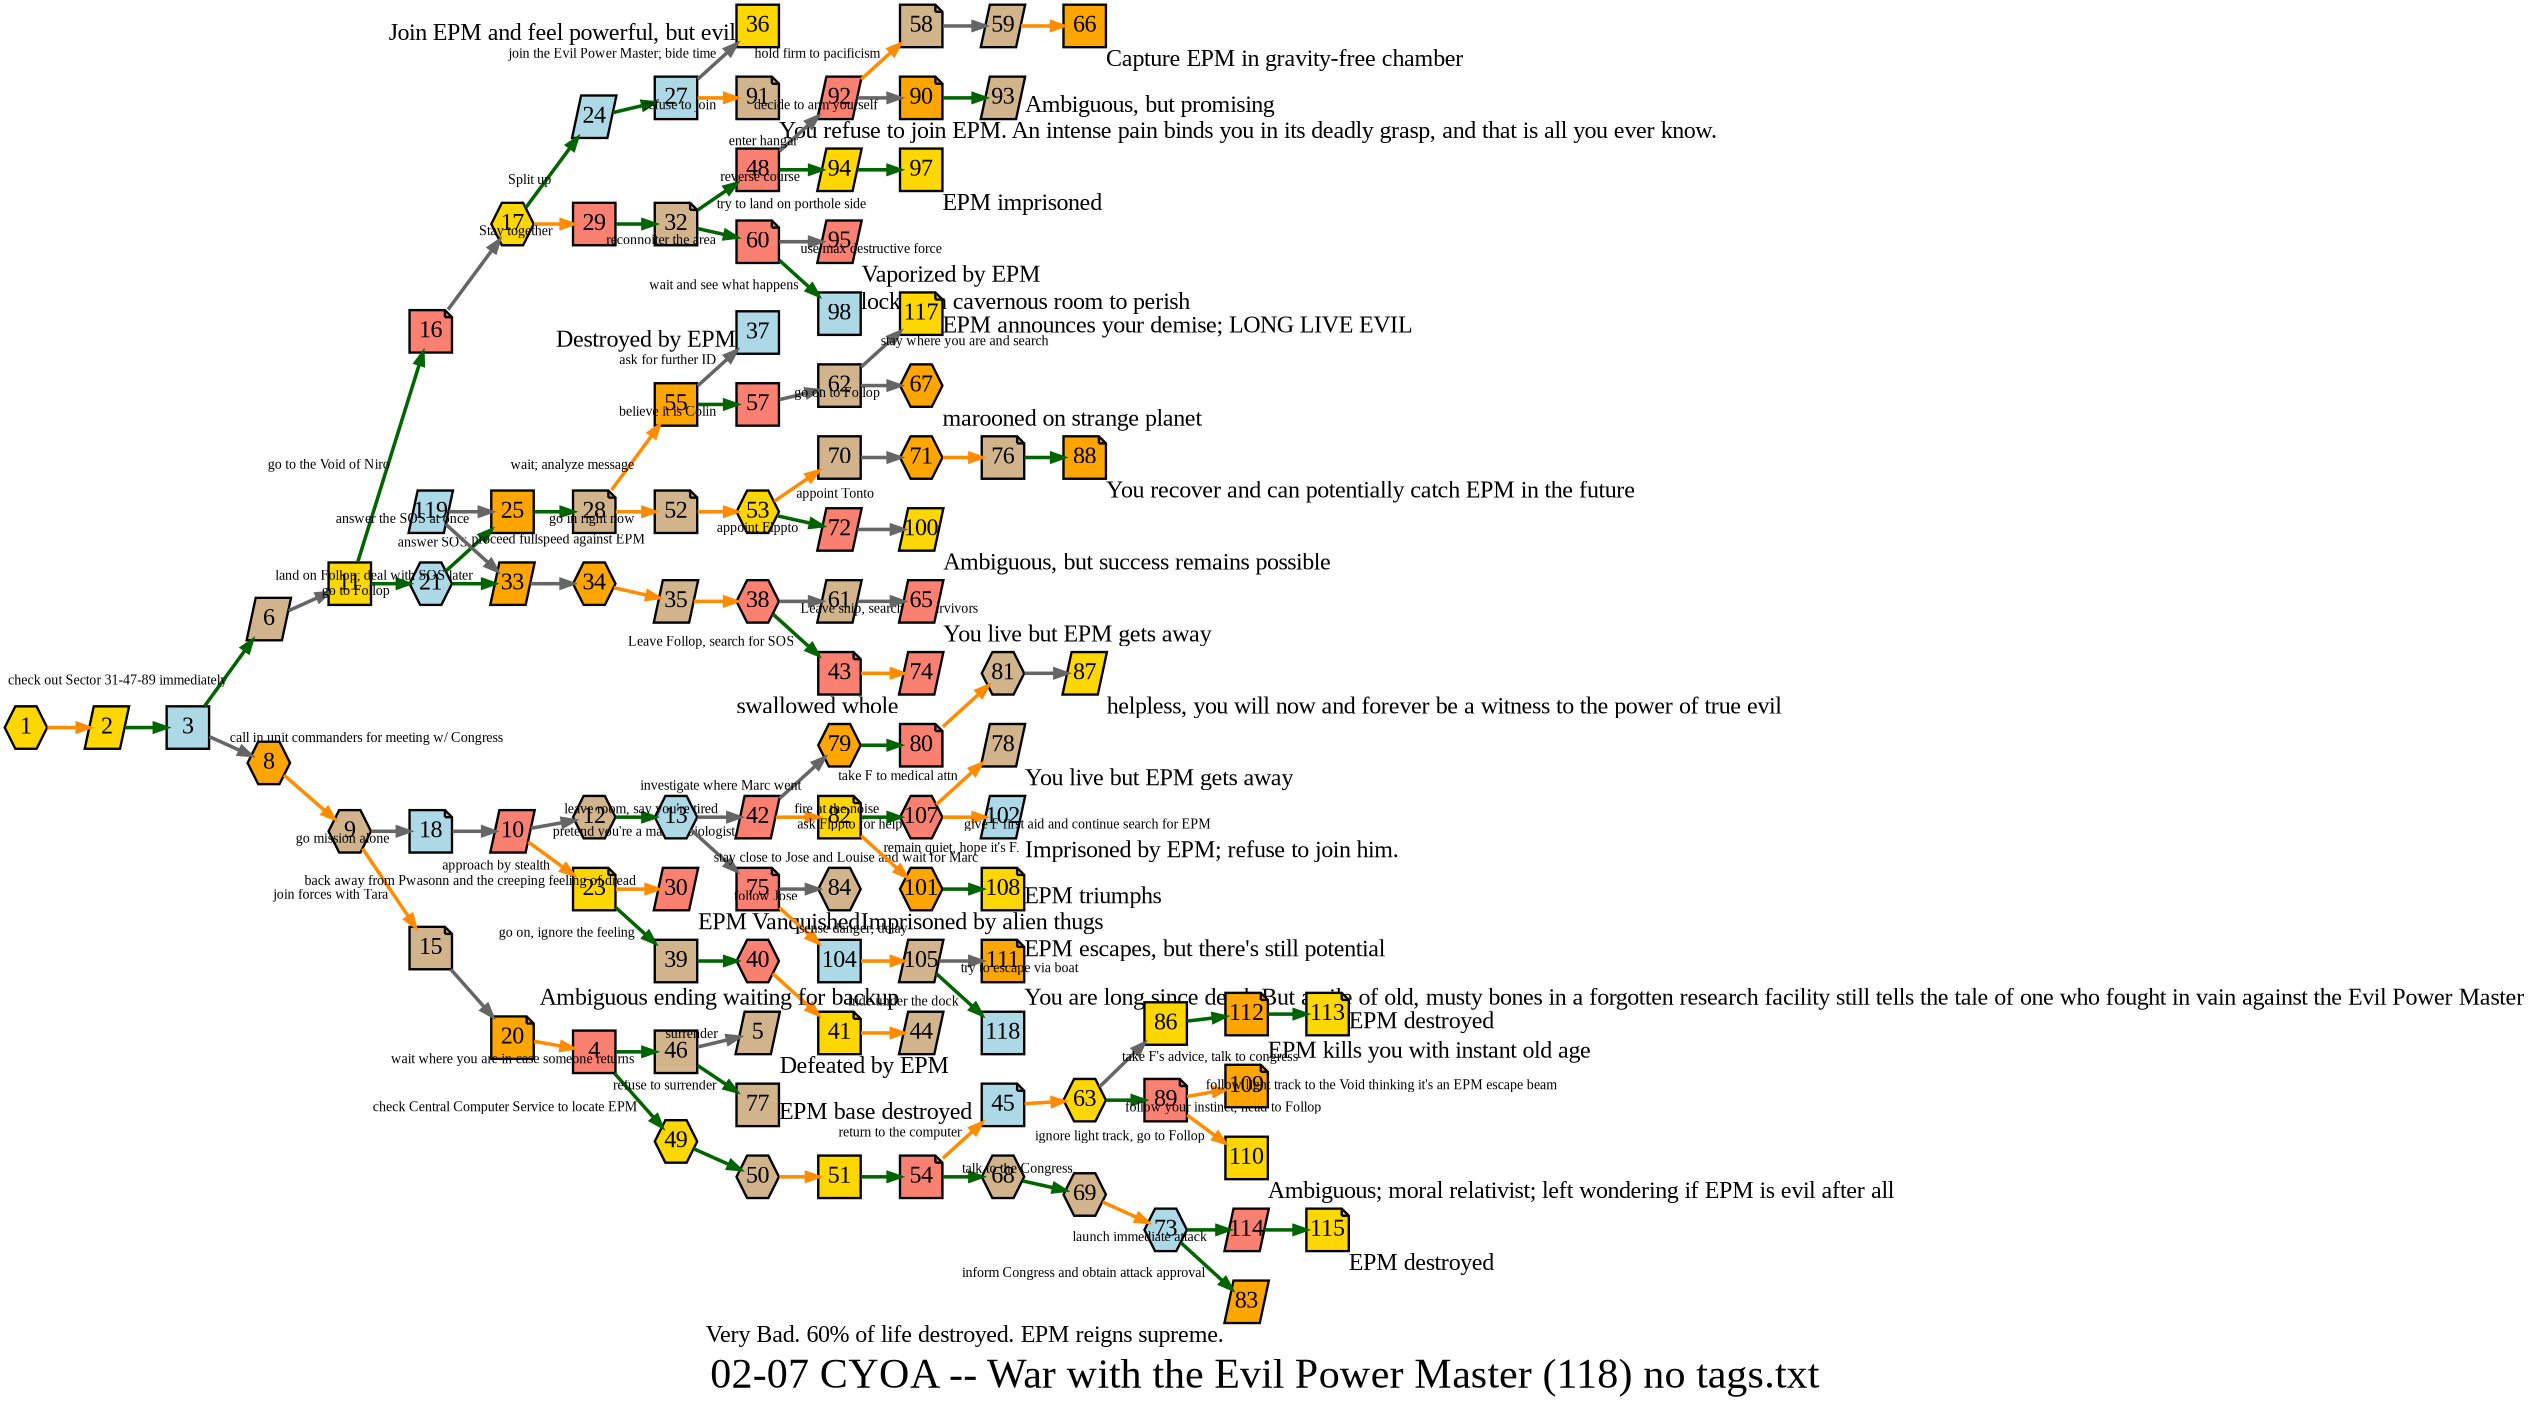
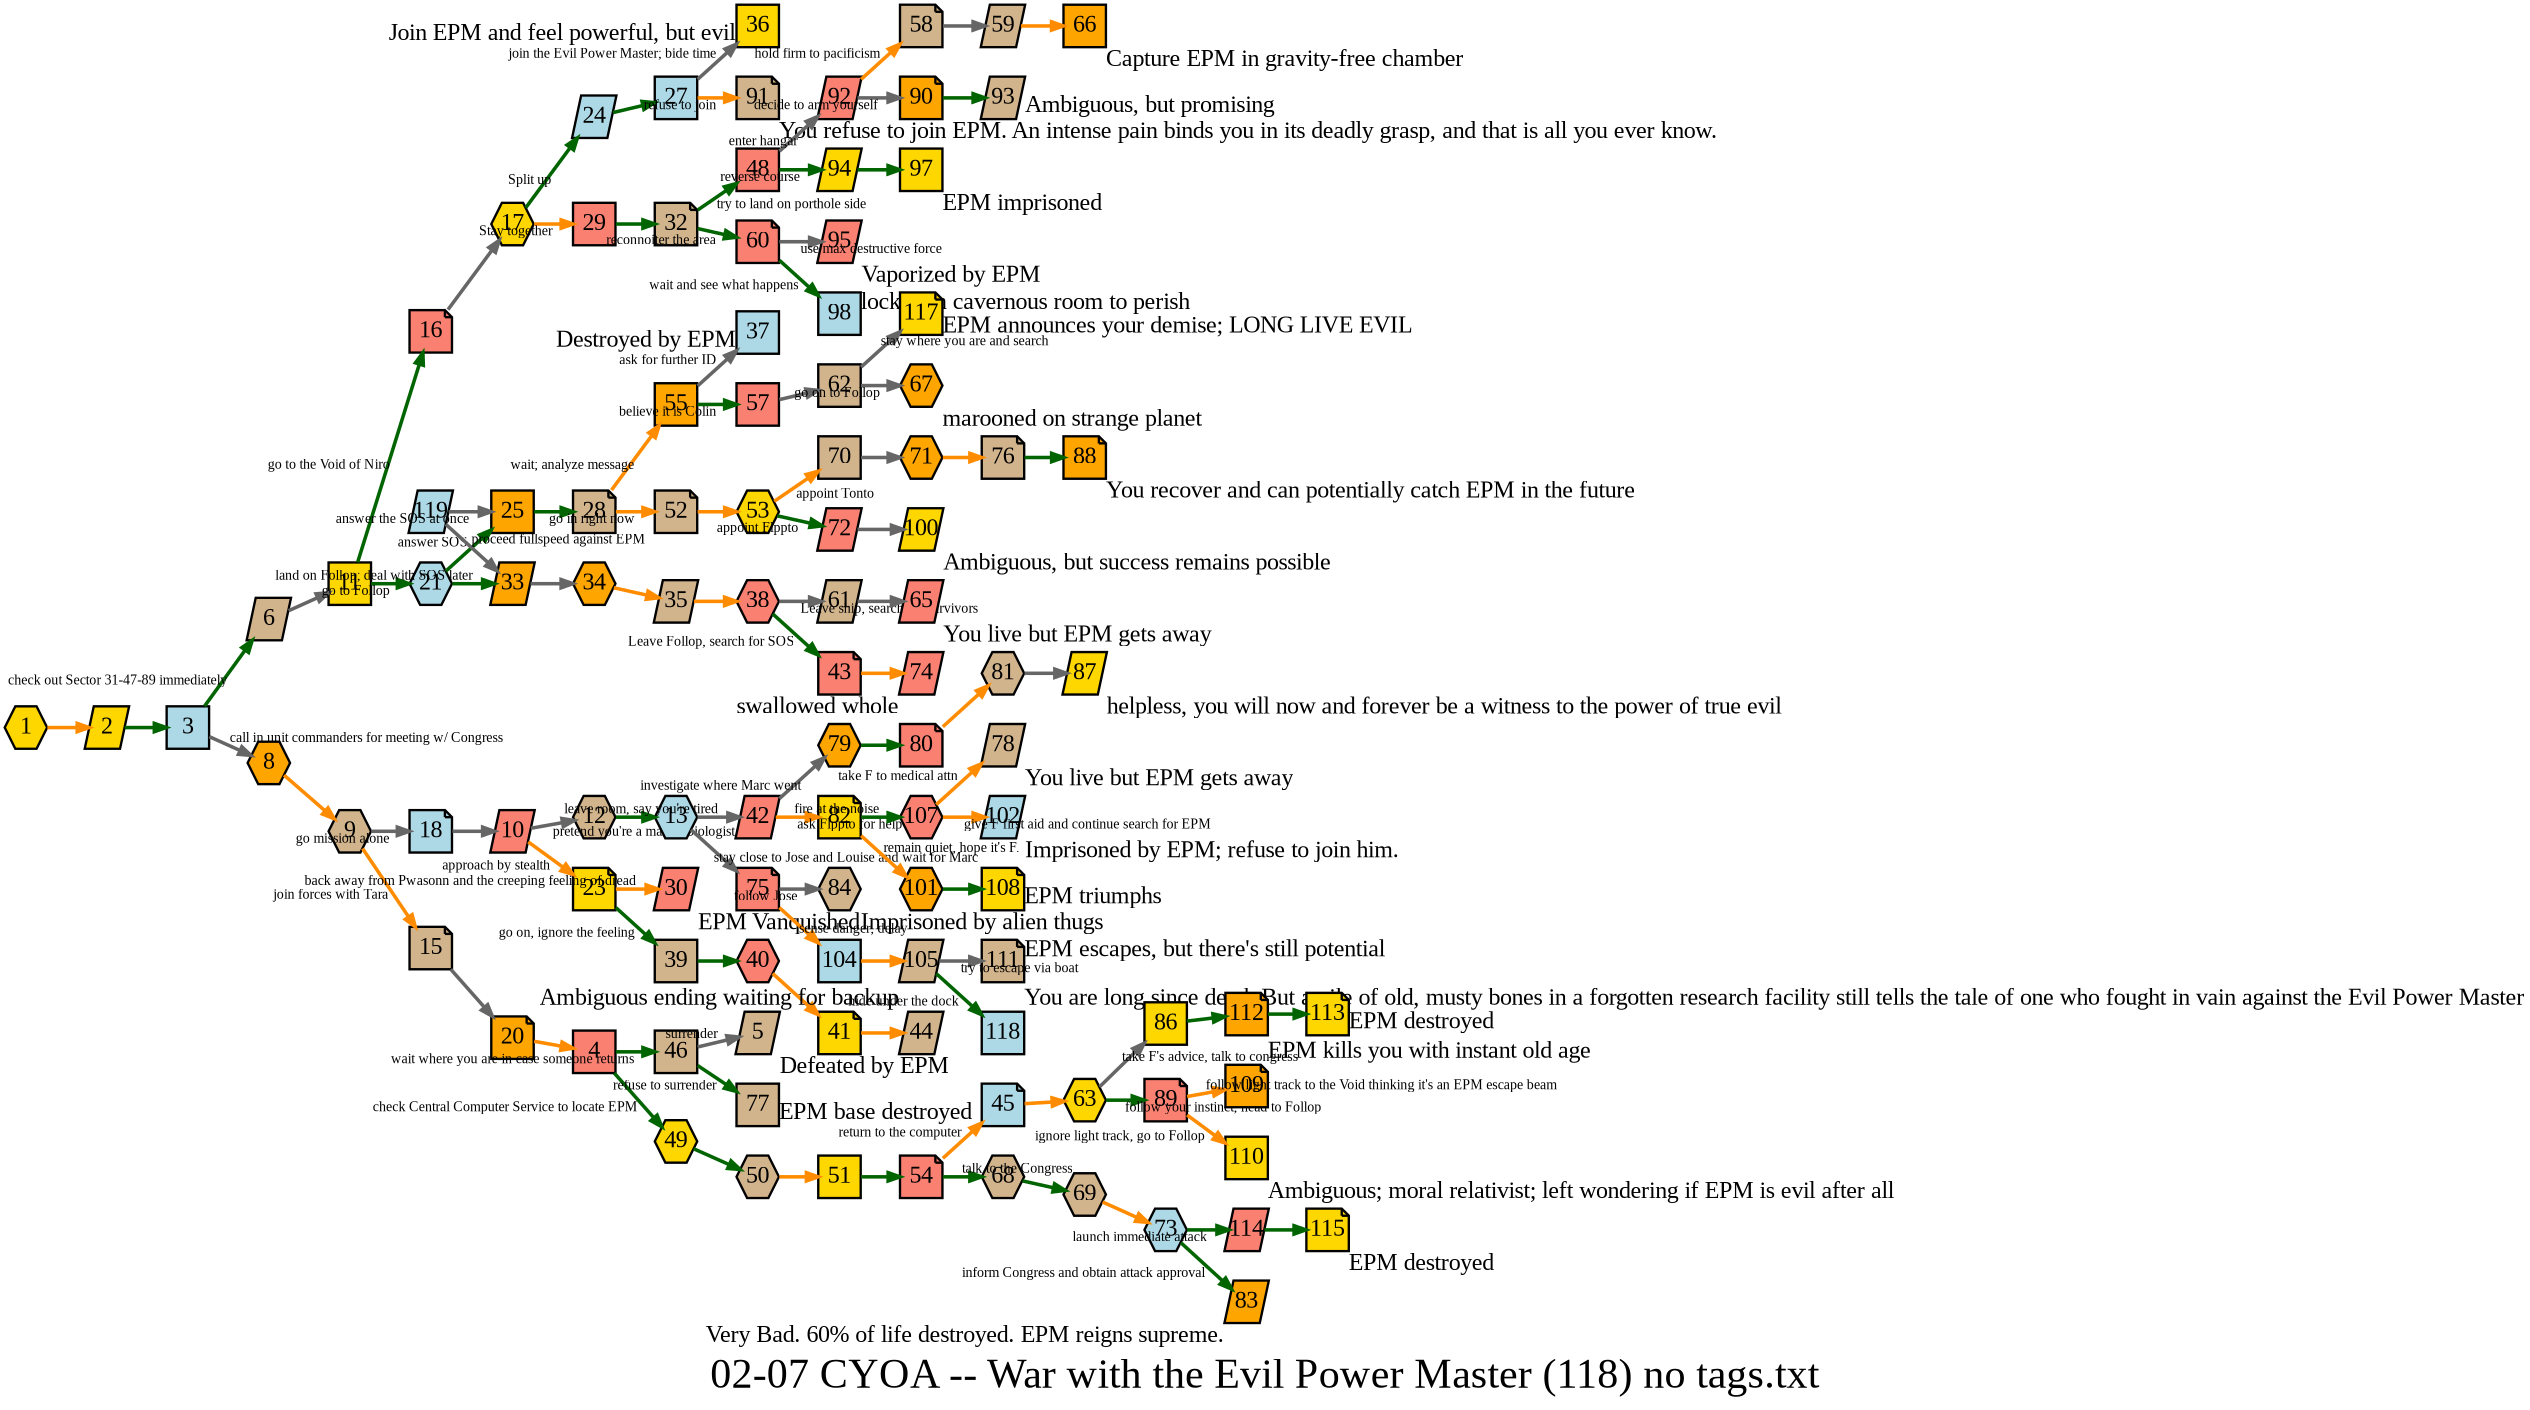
(1003, 961) -> (1003, 961)
